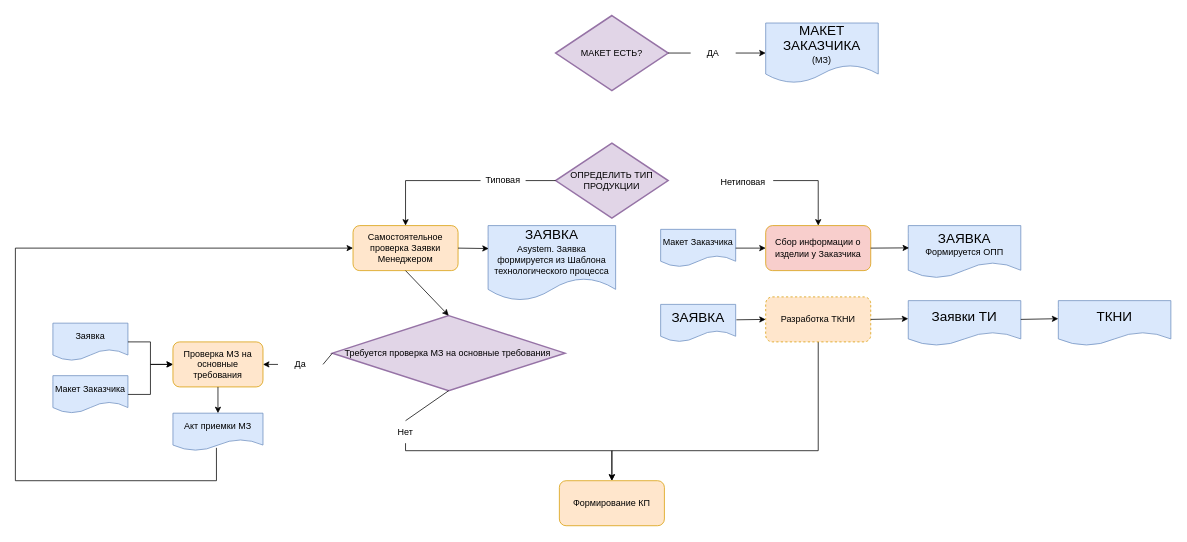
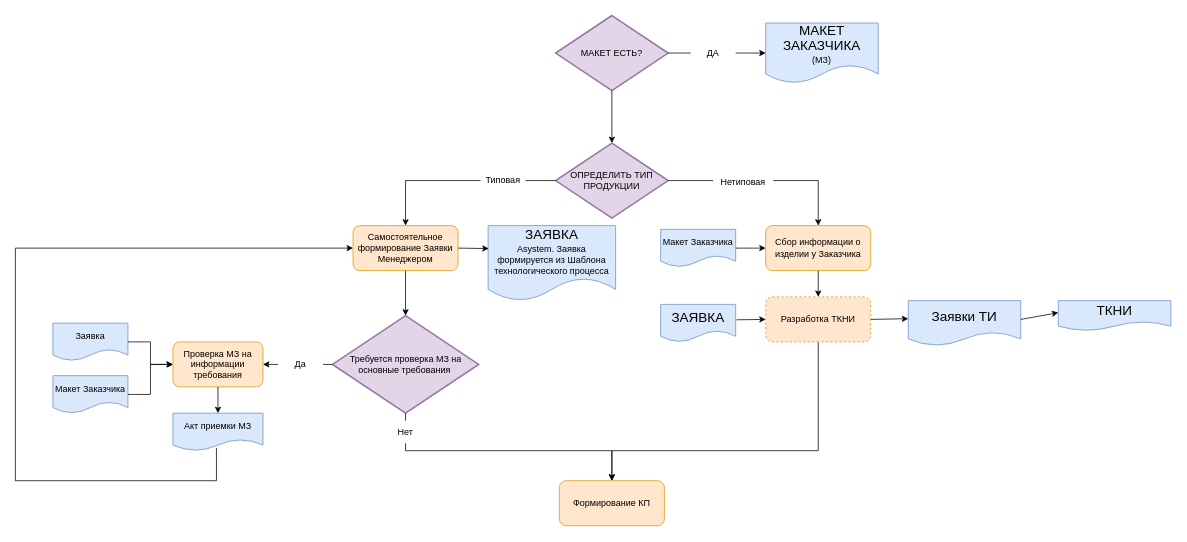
none -> (612, 136)
none -> (690, 180)
(405, 248) -> (405, 248)
(818, 248) -> (818, 248)
(902, 248) -> none
(964, 252) -> none
none -> (818, 281)
(1114, 323) -> (1114, 315)
(449, 353) -> (405, 364)
(218, 364) -> (218, 364)
